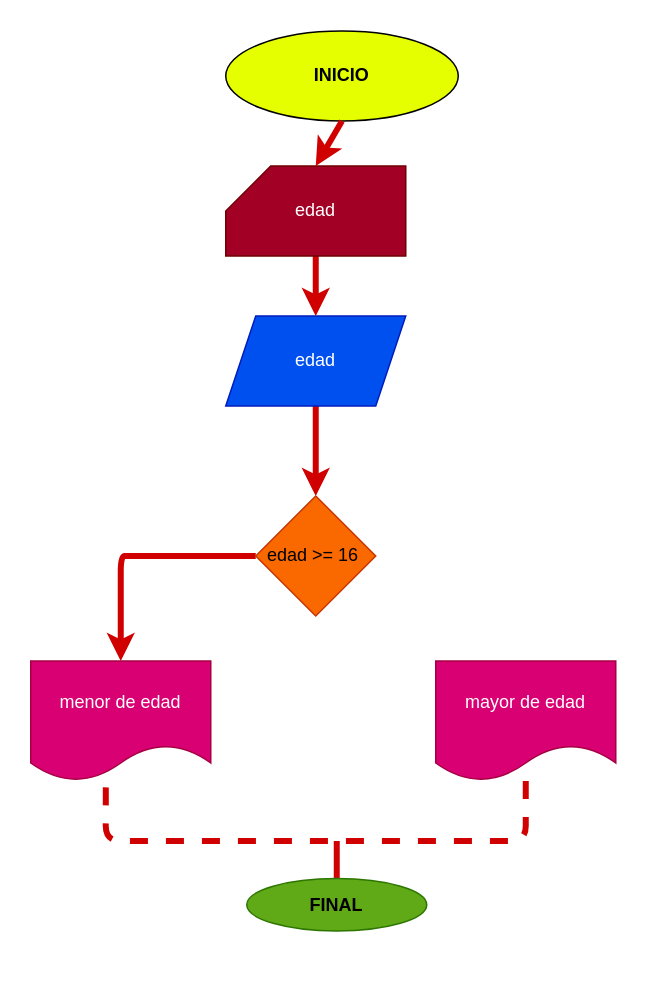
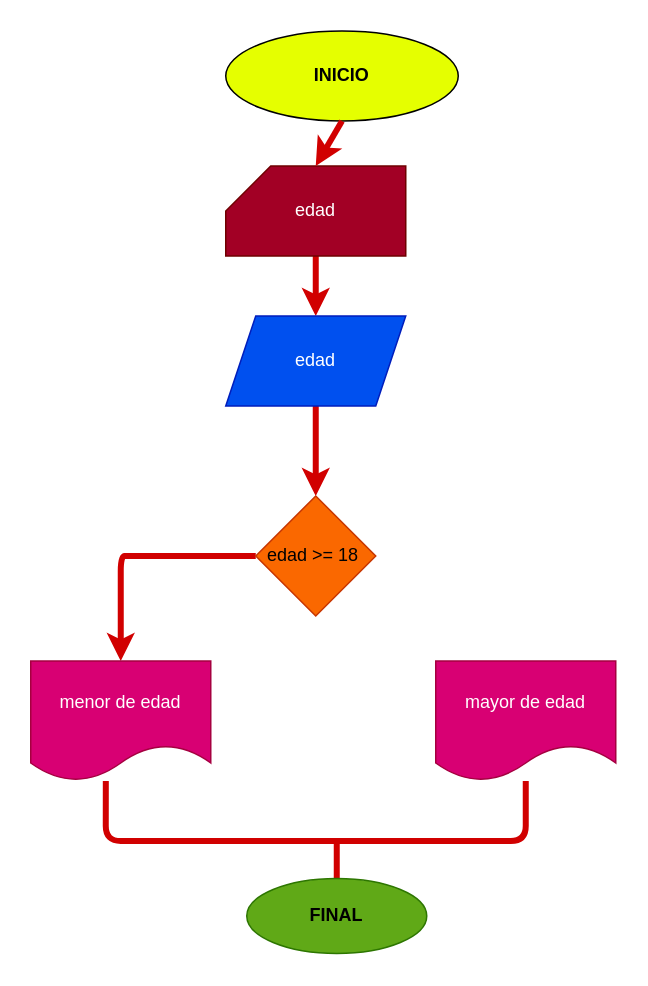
(316, 556) -> (316, 556)
(526, 807) -> (526, 807)
(337, 905) -> (337, 916)
